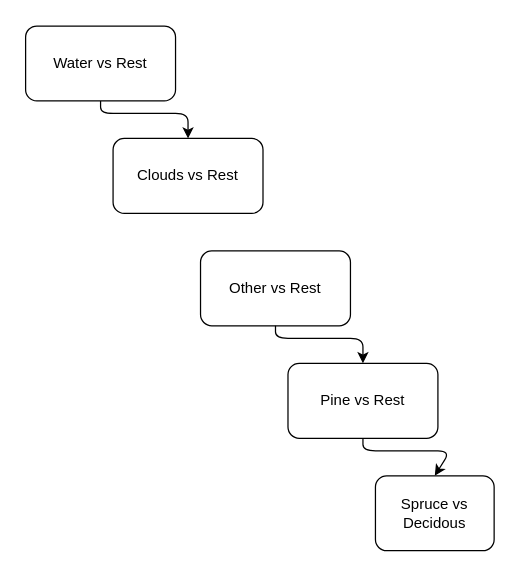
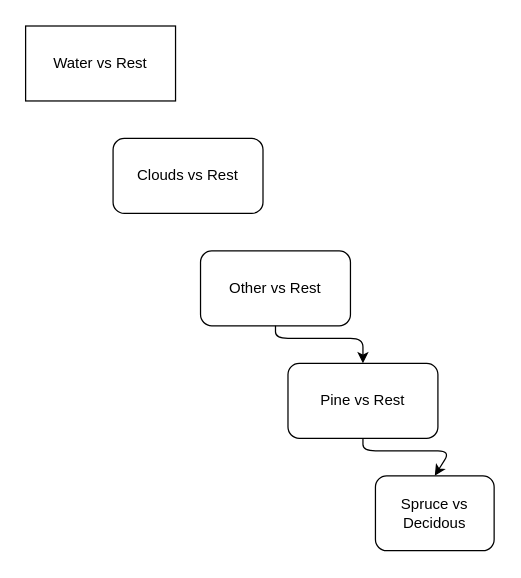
(101, 63) -> (101, 63)
(145, 113) -> none
